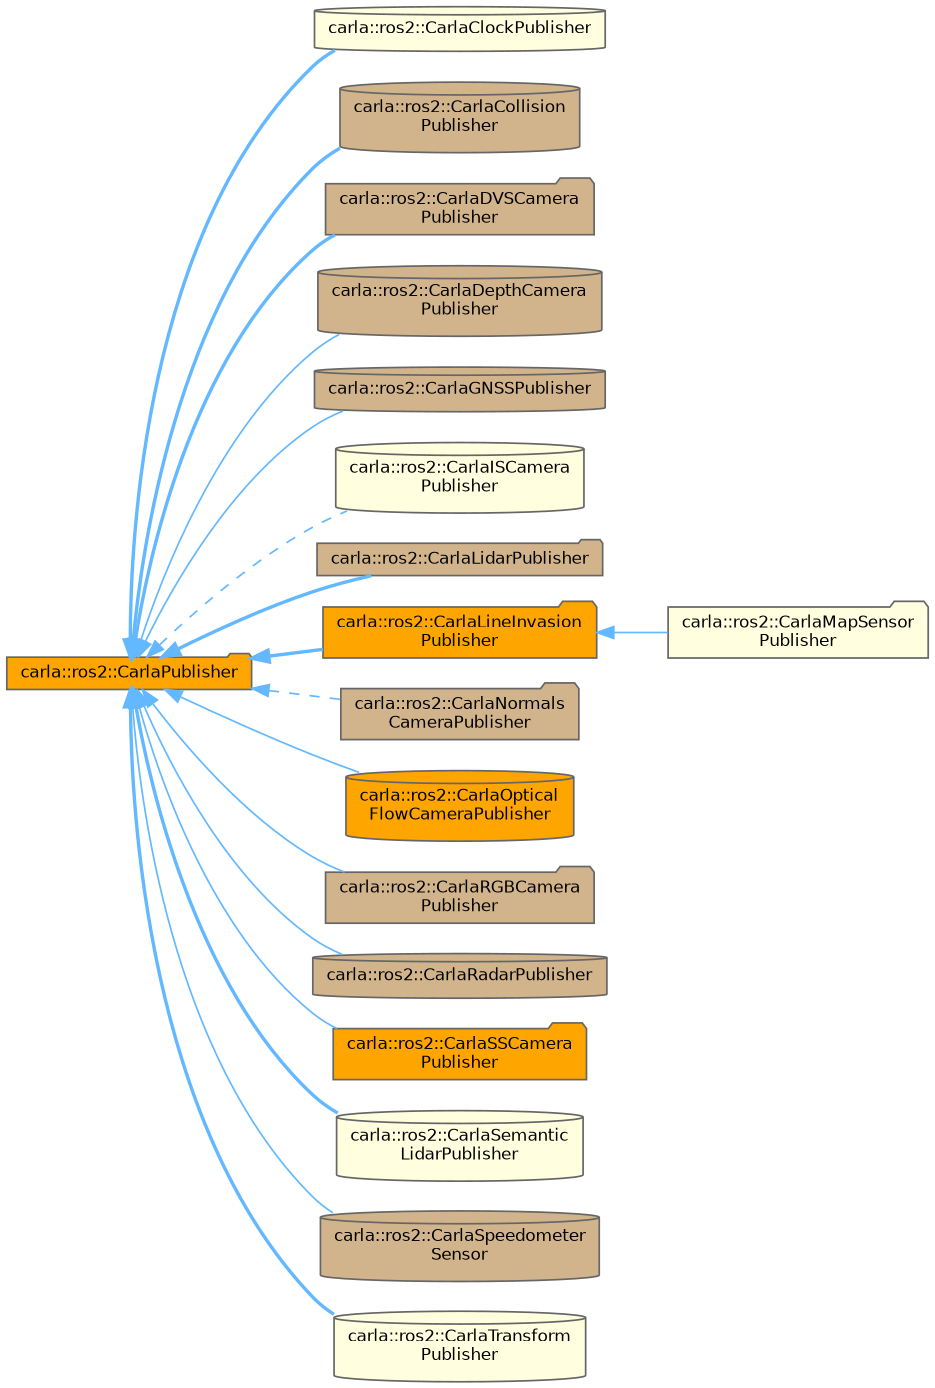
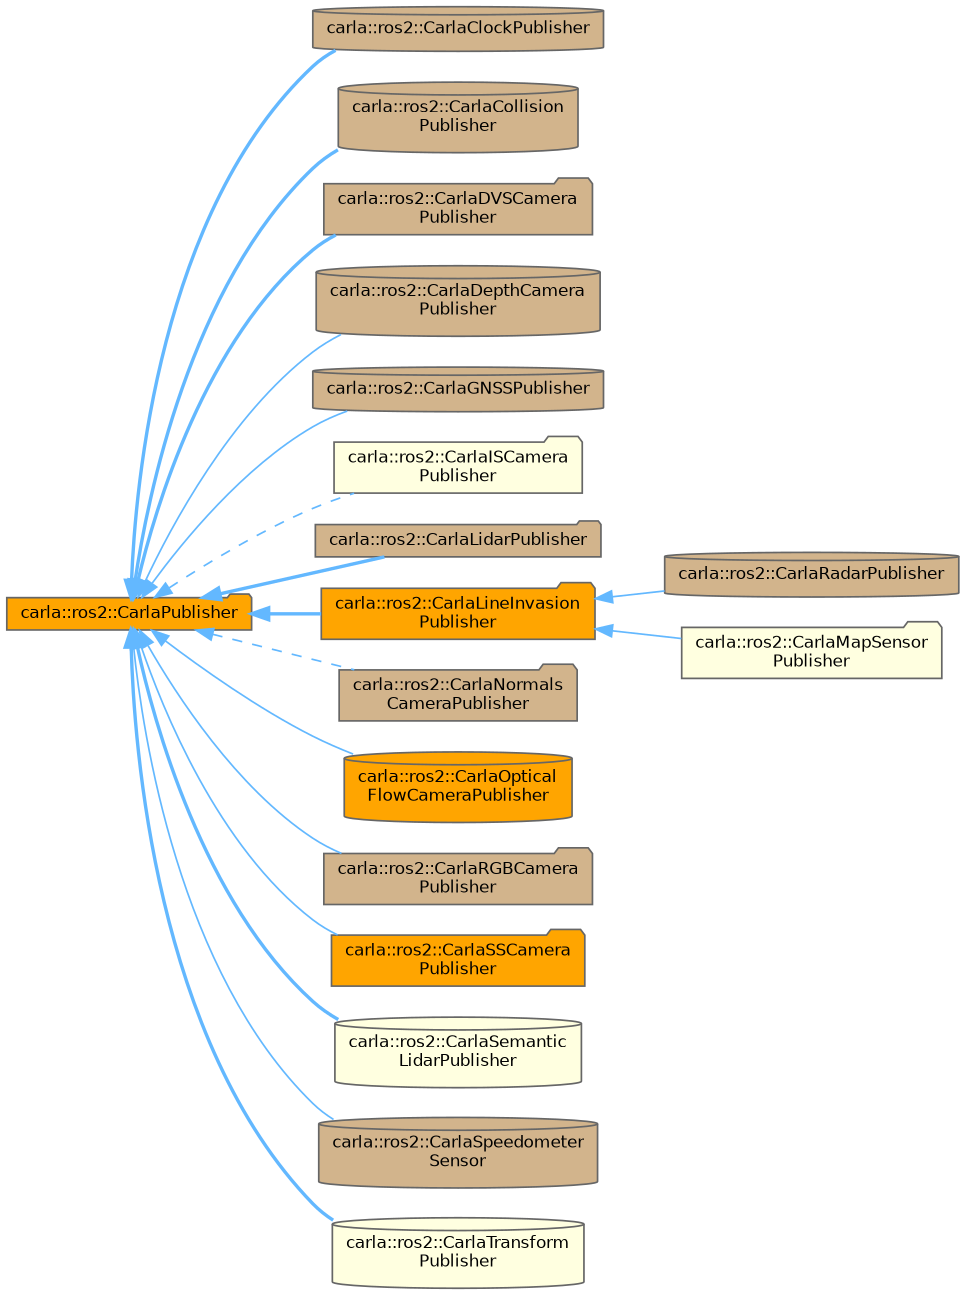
(460, 29) -> (458, 29)
(460, 478) -> (458, 468)
(223, 847) -> (638, 594)
